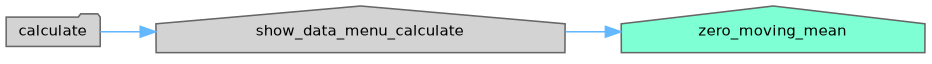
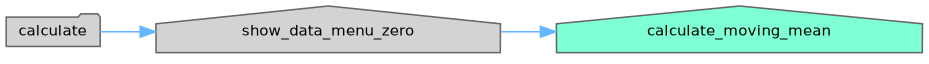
(361, 32) -> (328, 32)
(773, 32) -> (739, 32)
